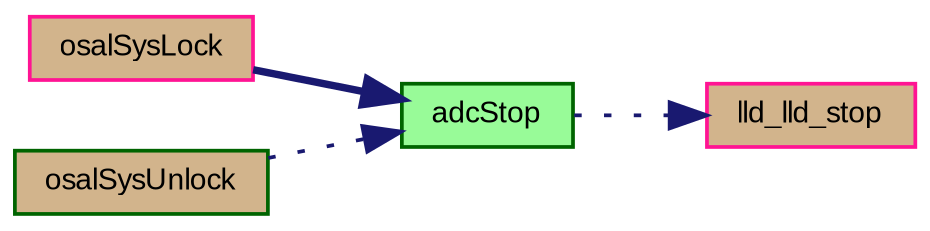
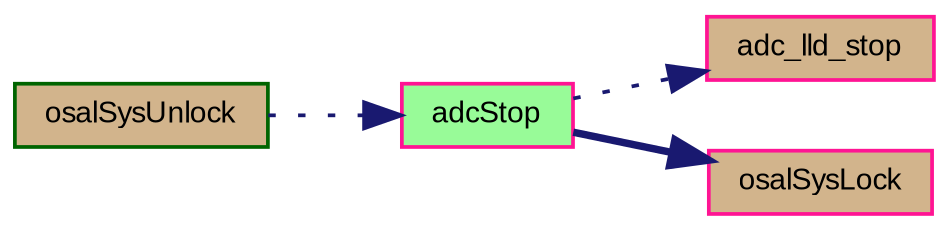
(309, 81) -> (622, 142)
(487, 115) -> (487, 115)
(811, 115) -> (820, 48)
